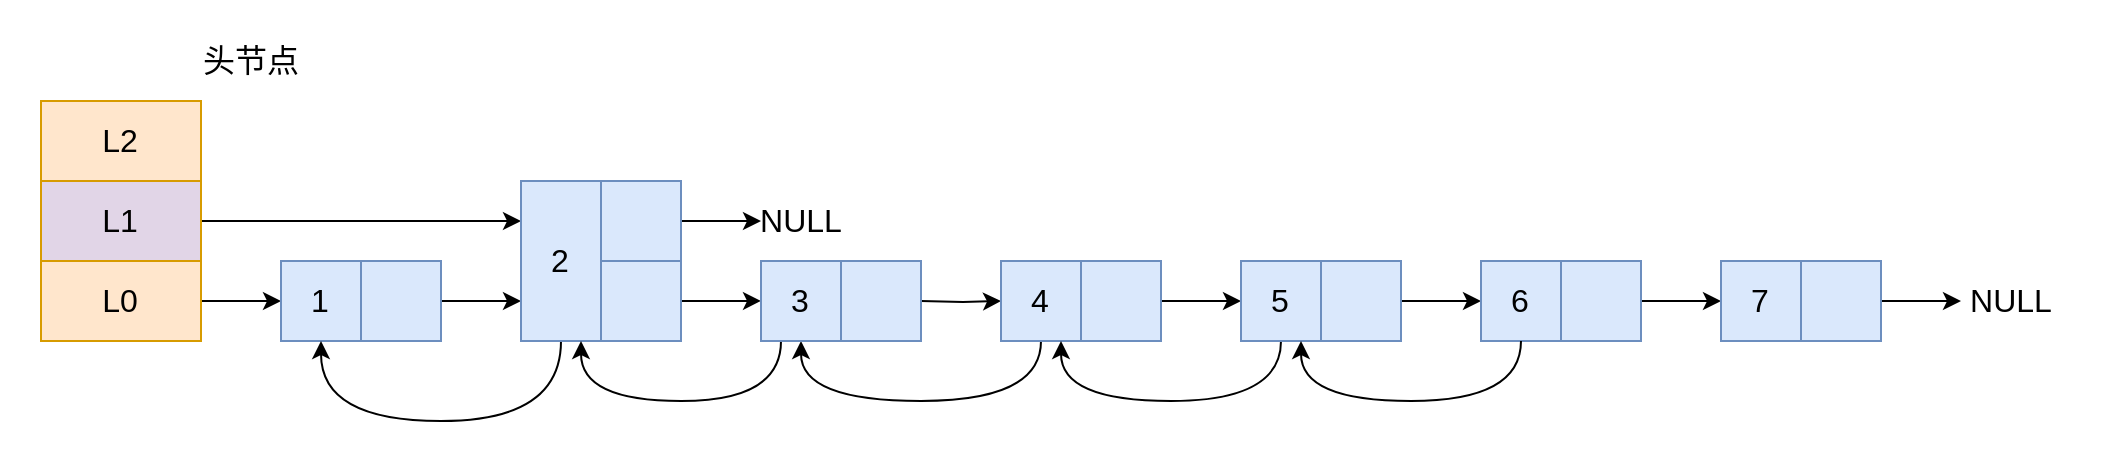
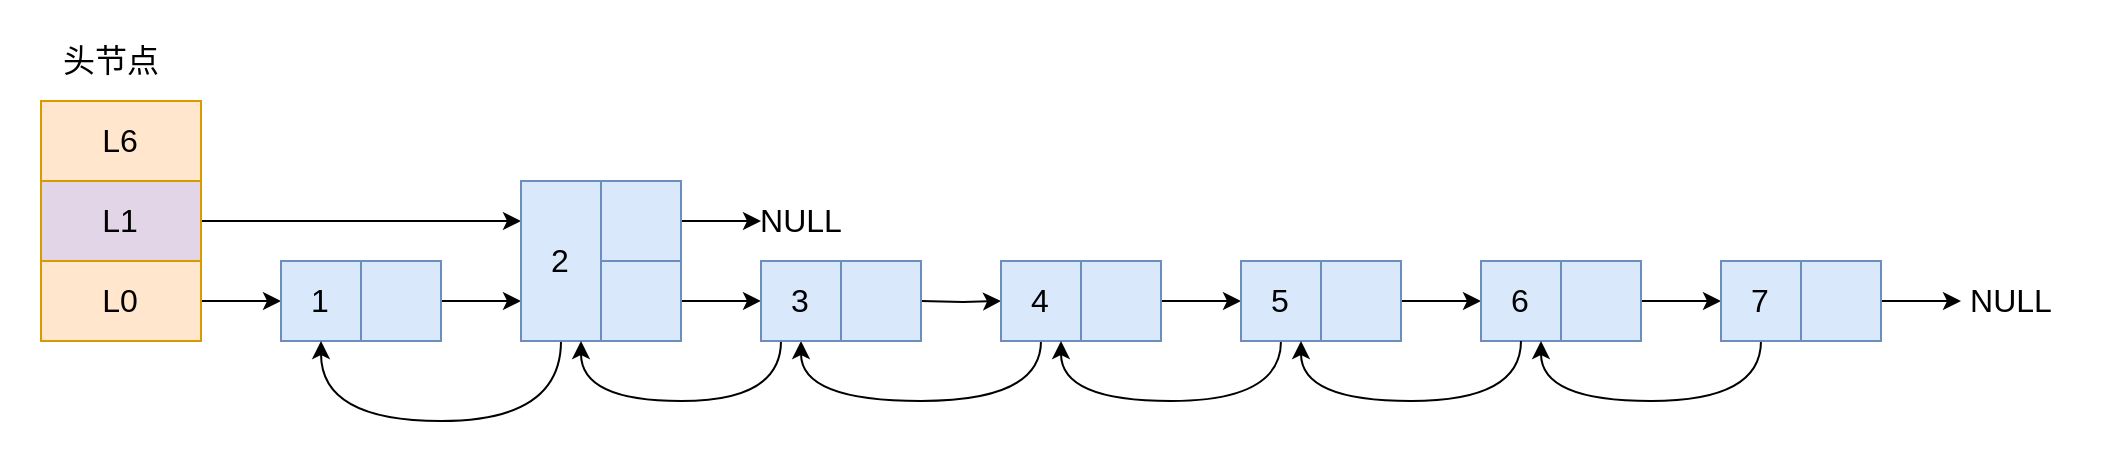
(251, 61) -> (111, 61)
(121, 141) -> (121, 141)
none -> (1655, 401)
